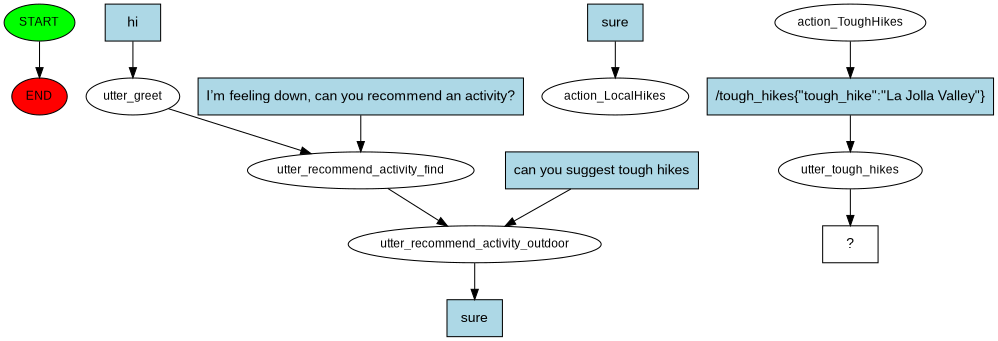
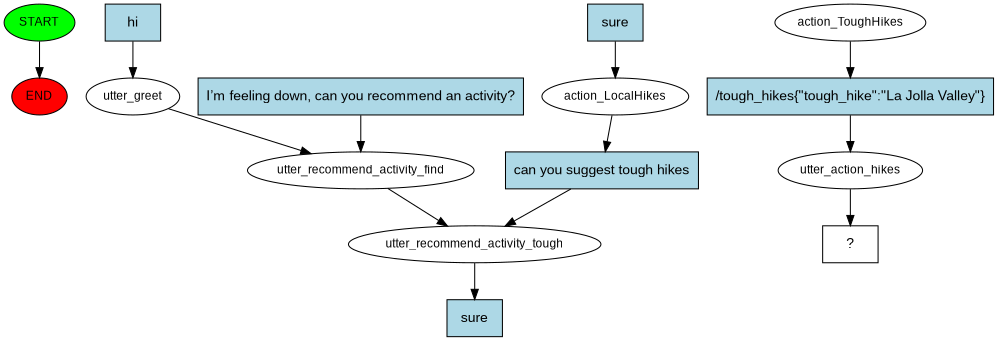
none -> (610, 128)
(850, 170) -> (850, 170)
(475, 244) -> (475, 244)
